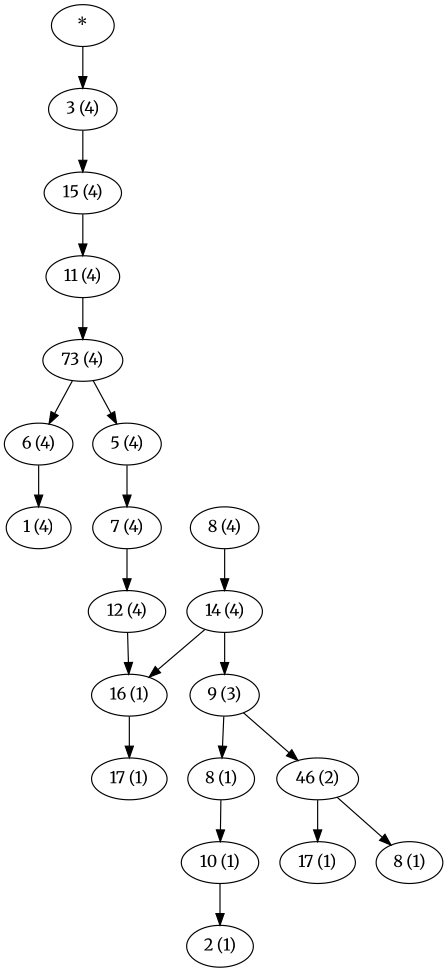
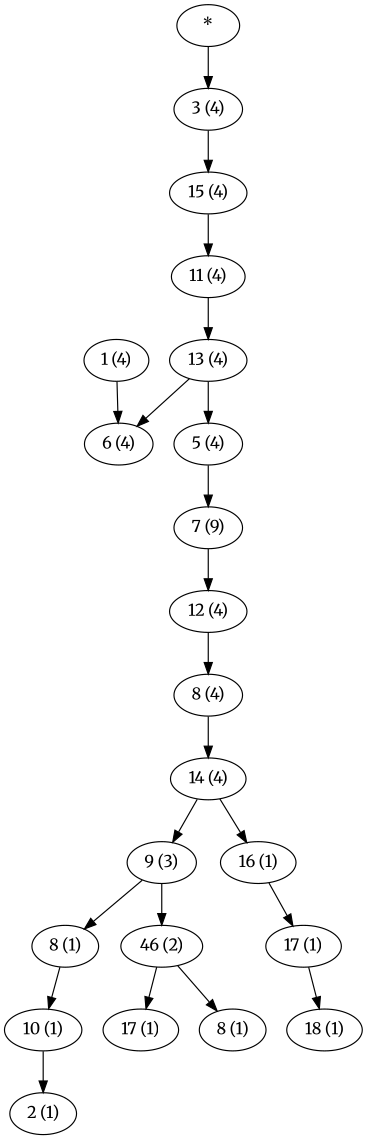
(83, 360) -> (208, 360)
(39, 480) -> (117, 397)
(127, 528) -> (208, 528)
(128, 648) -> (208, 648)
none -> (325, 1030)
